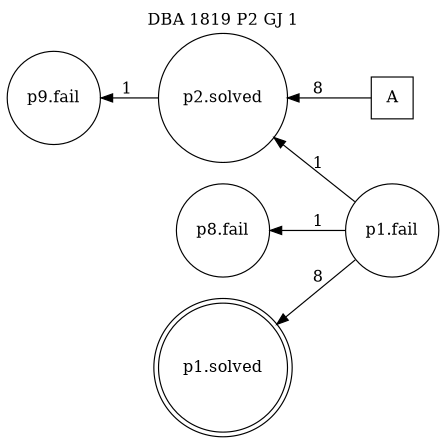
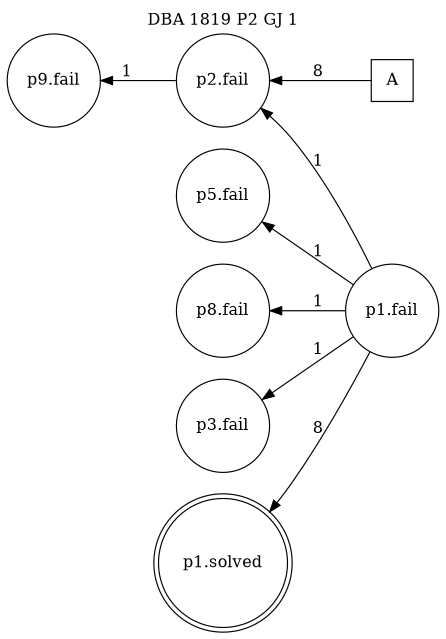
(223, 98) -> (223, 81)
none -> (223, 196)
none -> (223, 426)
